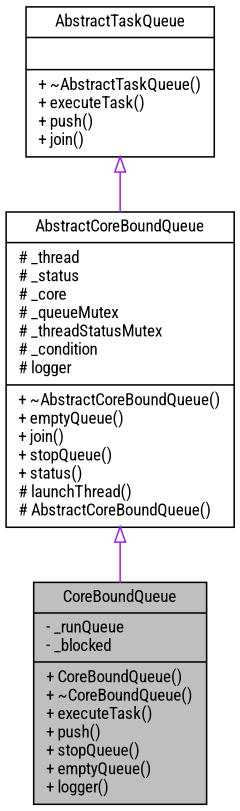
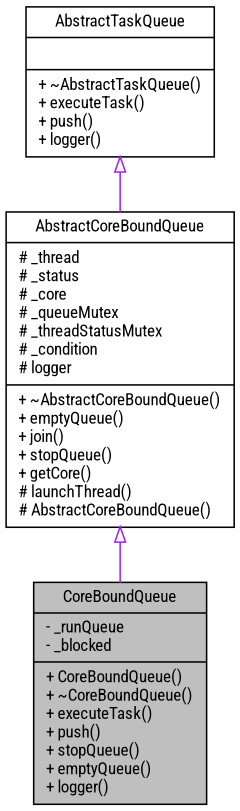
(62, 140) -> (70, 140)
(51, 474) -> (56, 474)
